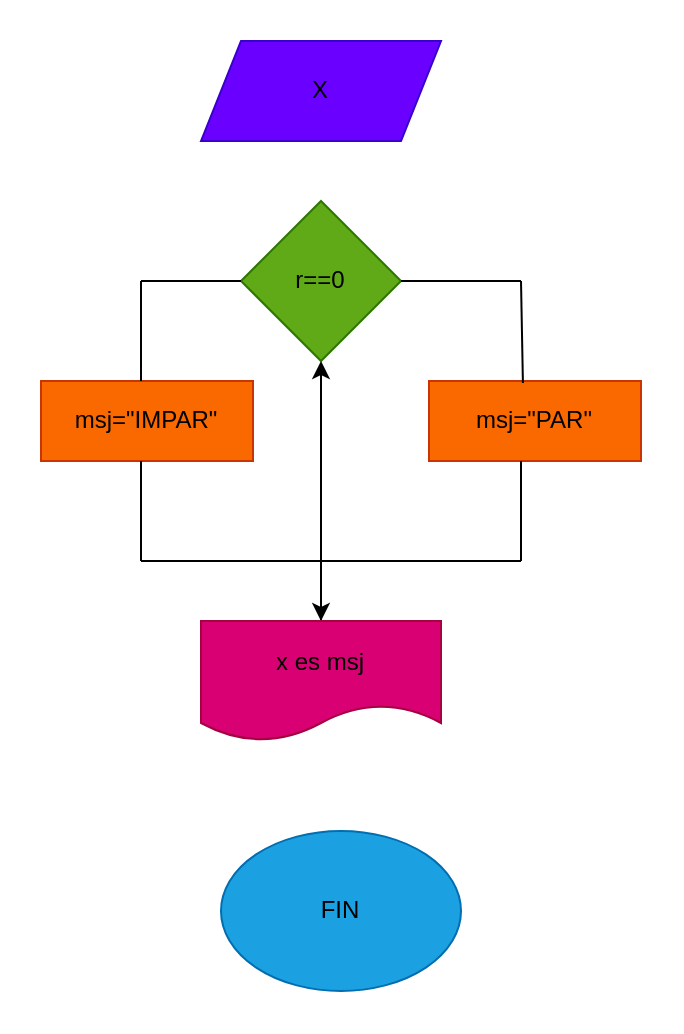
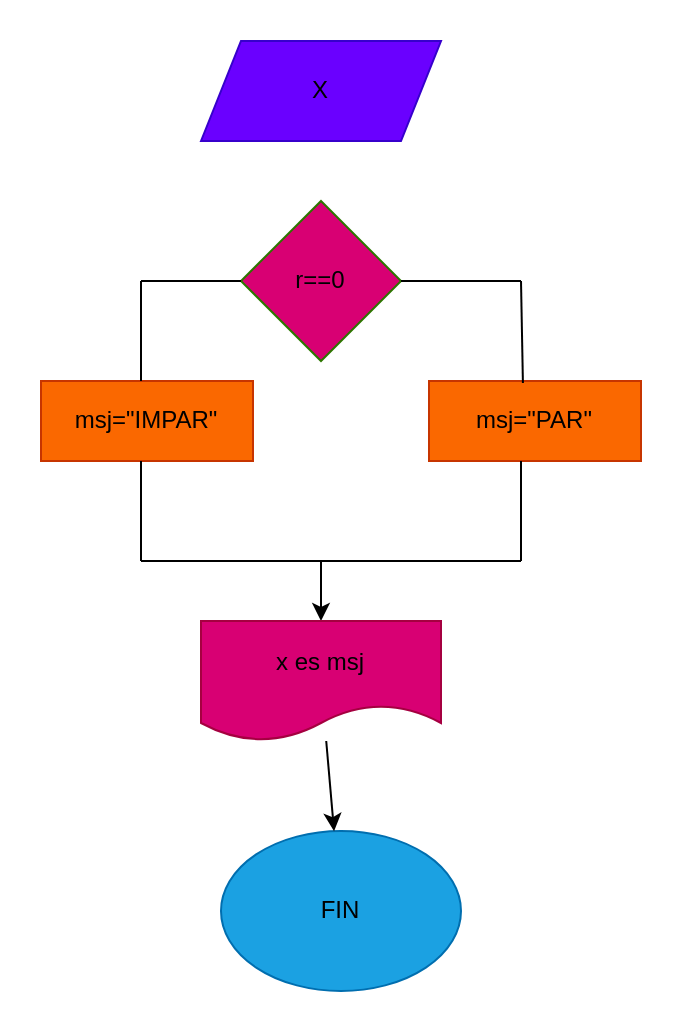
(321, 281) -> (321, 281)
(321, 466) -> (330, 779)
